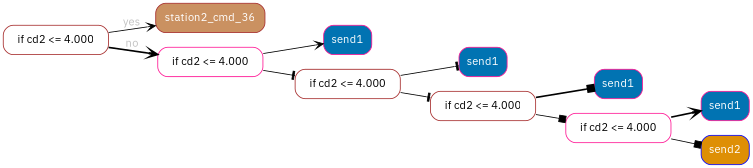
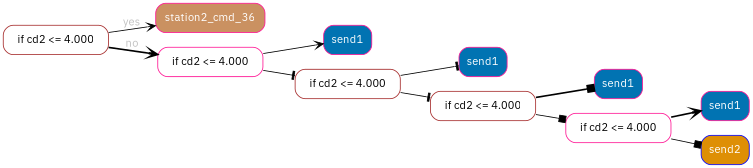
(210, 18) -> (210, 18)
